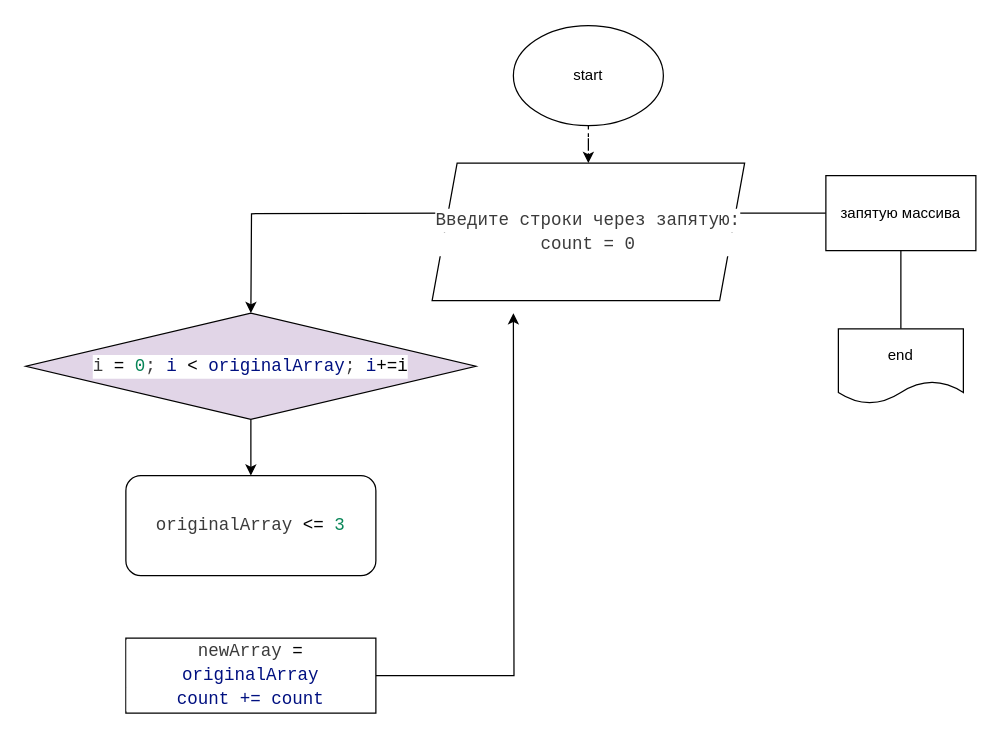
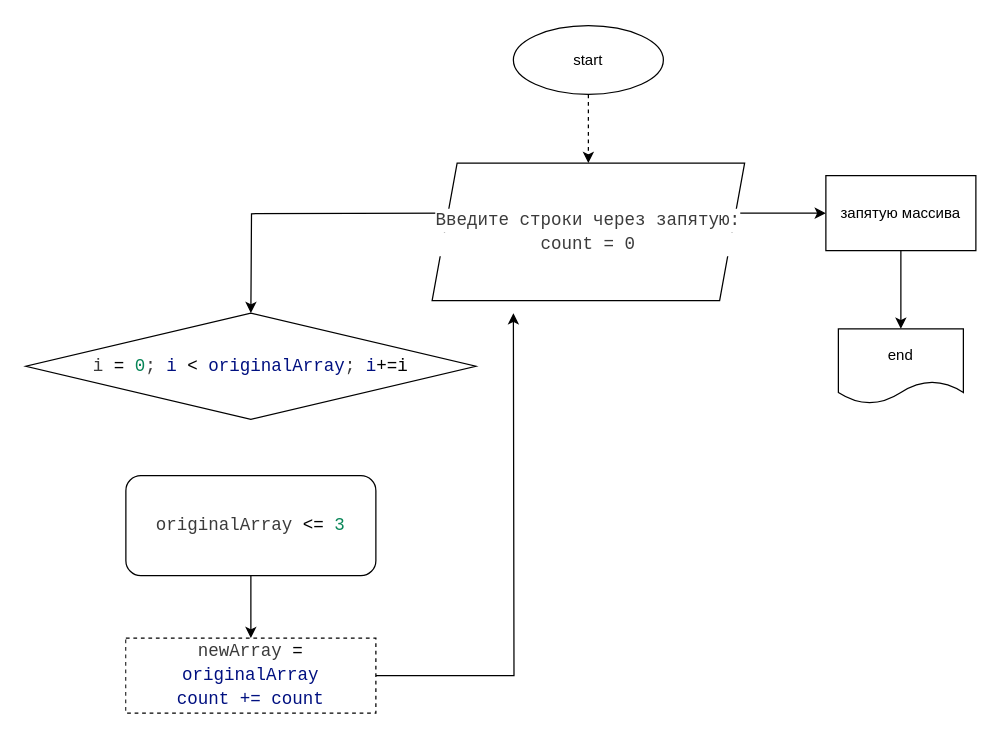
(588, 76) -> (588, 60)
(819, 213) -> (816, 213)
(901, 322) -> (901, 319)
(251, 366) -> (251, 366)
(251, 444) -> none
none -> (251, 603)
(251, 676) -> (251, 676)
